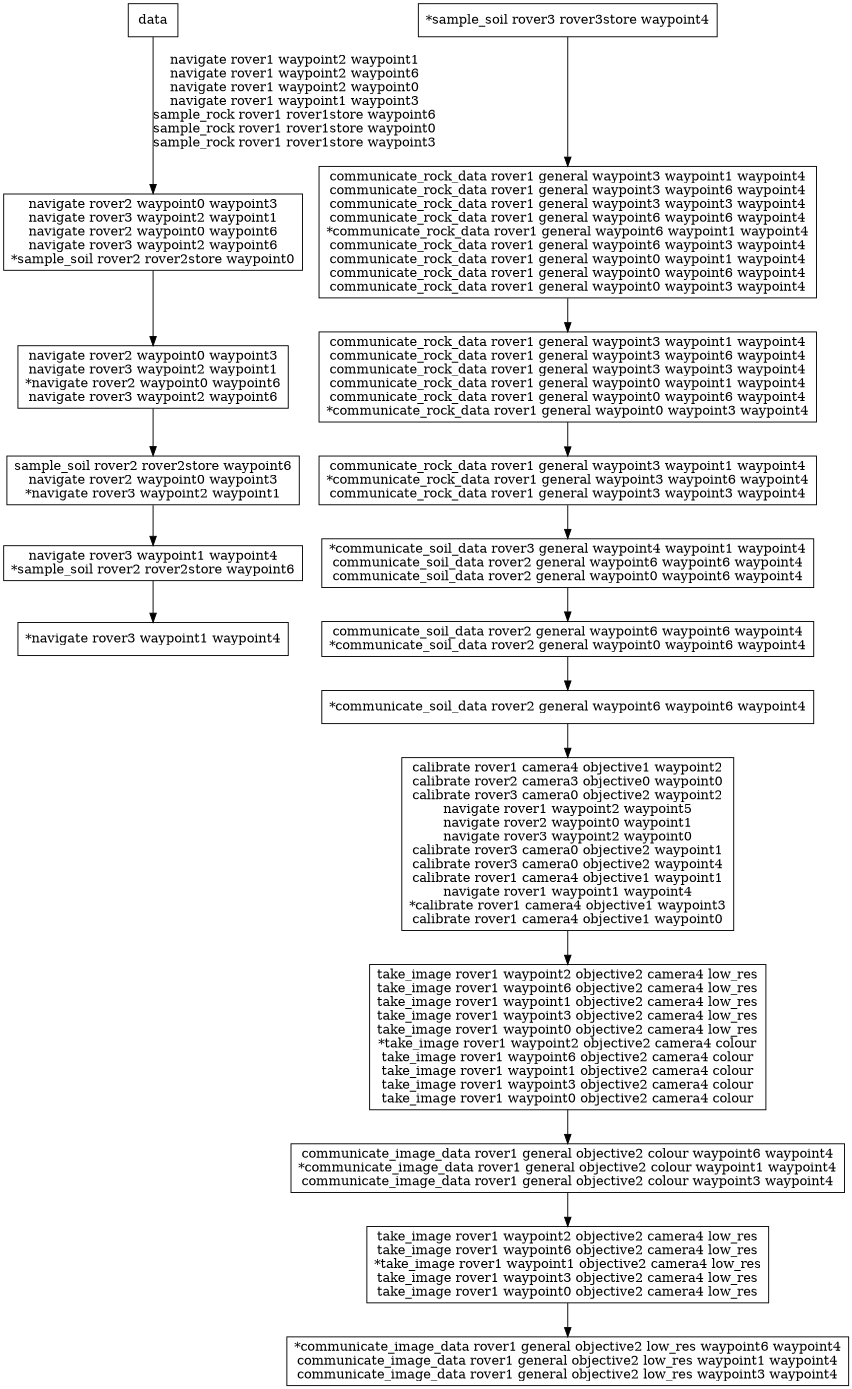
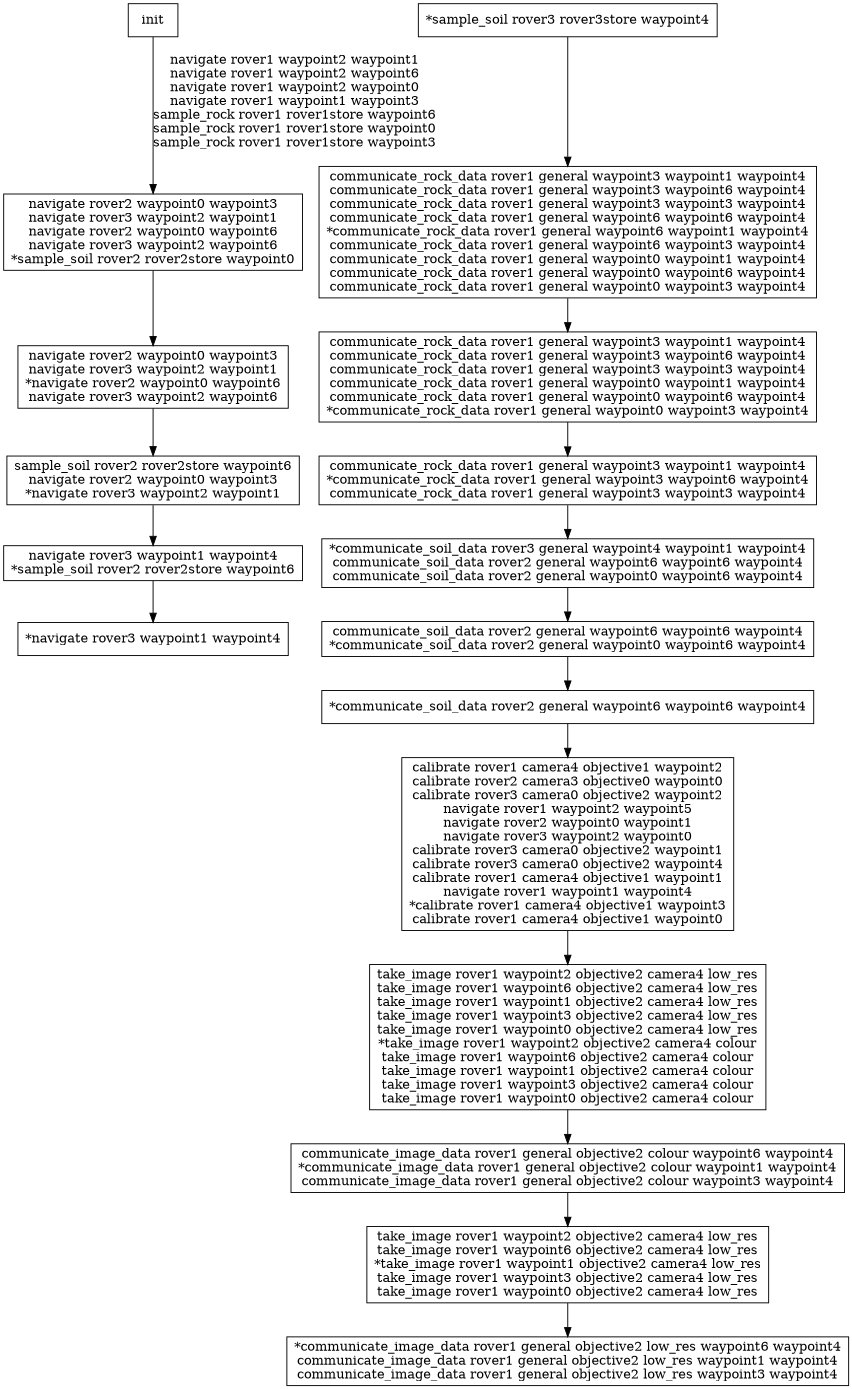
(153, 20) -> (153, 20)
